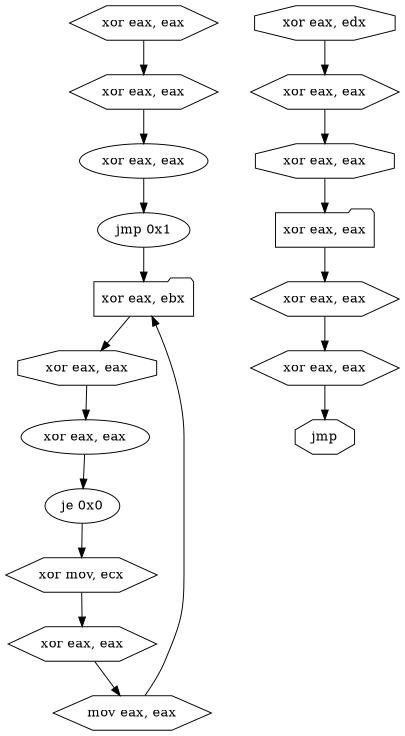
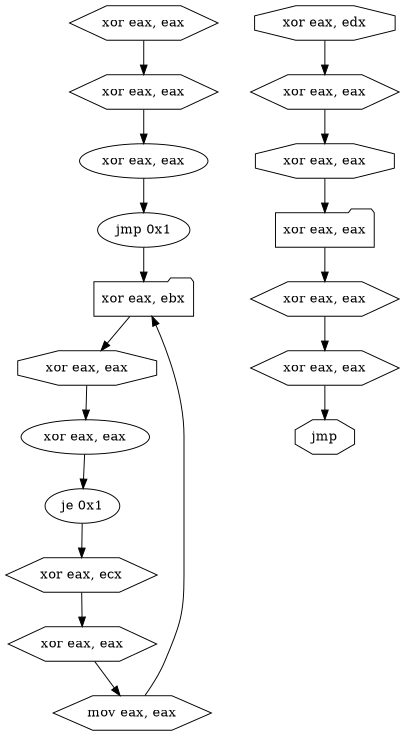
(82, 506) -> (82, 506)
(81, 575) -> (81, 575)
